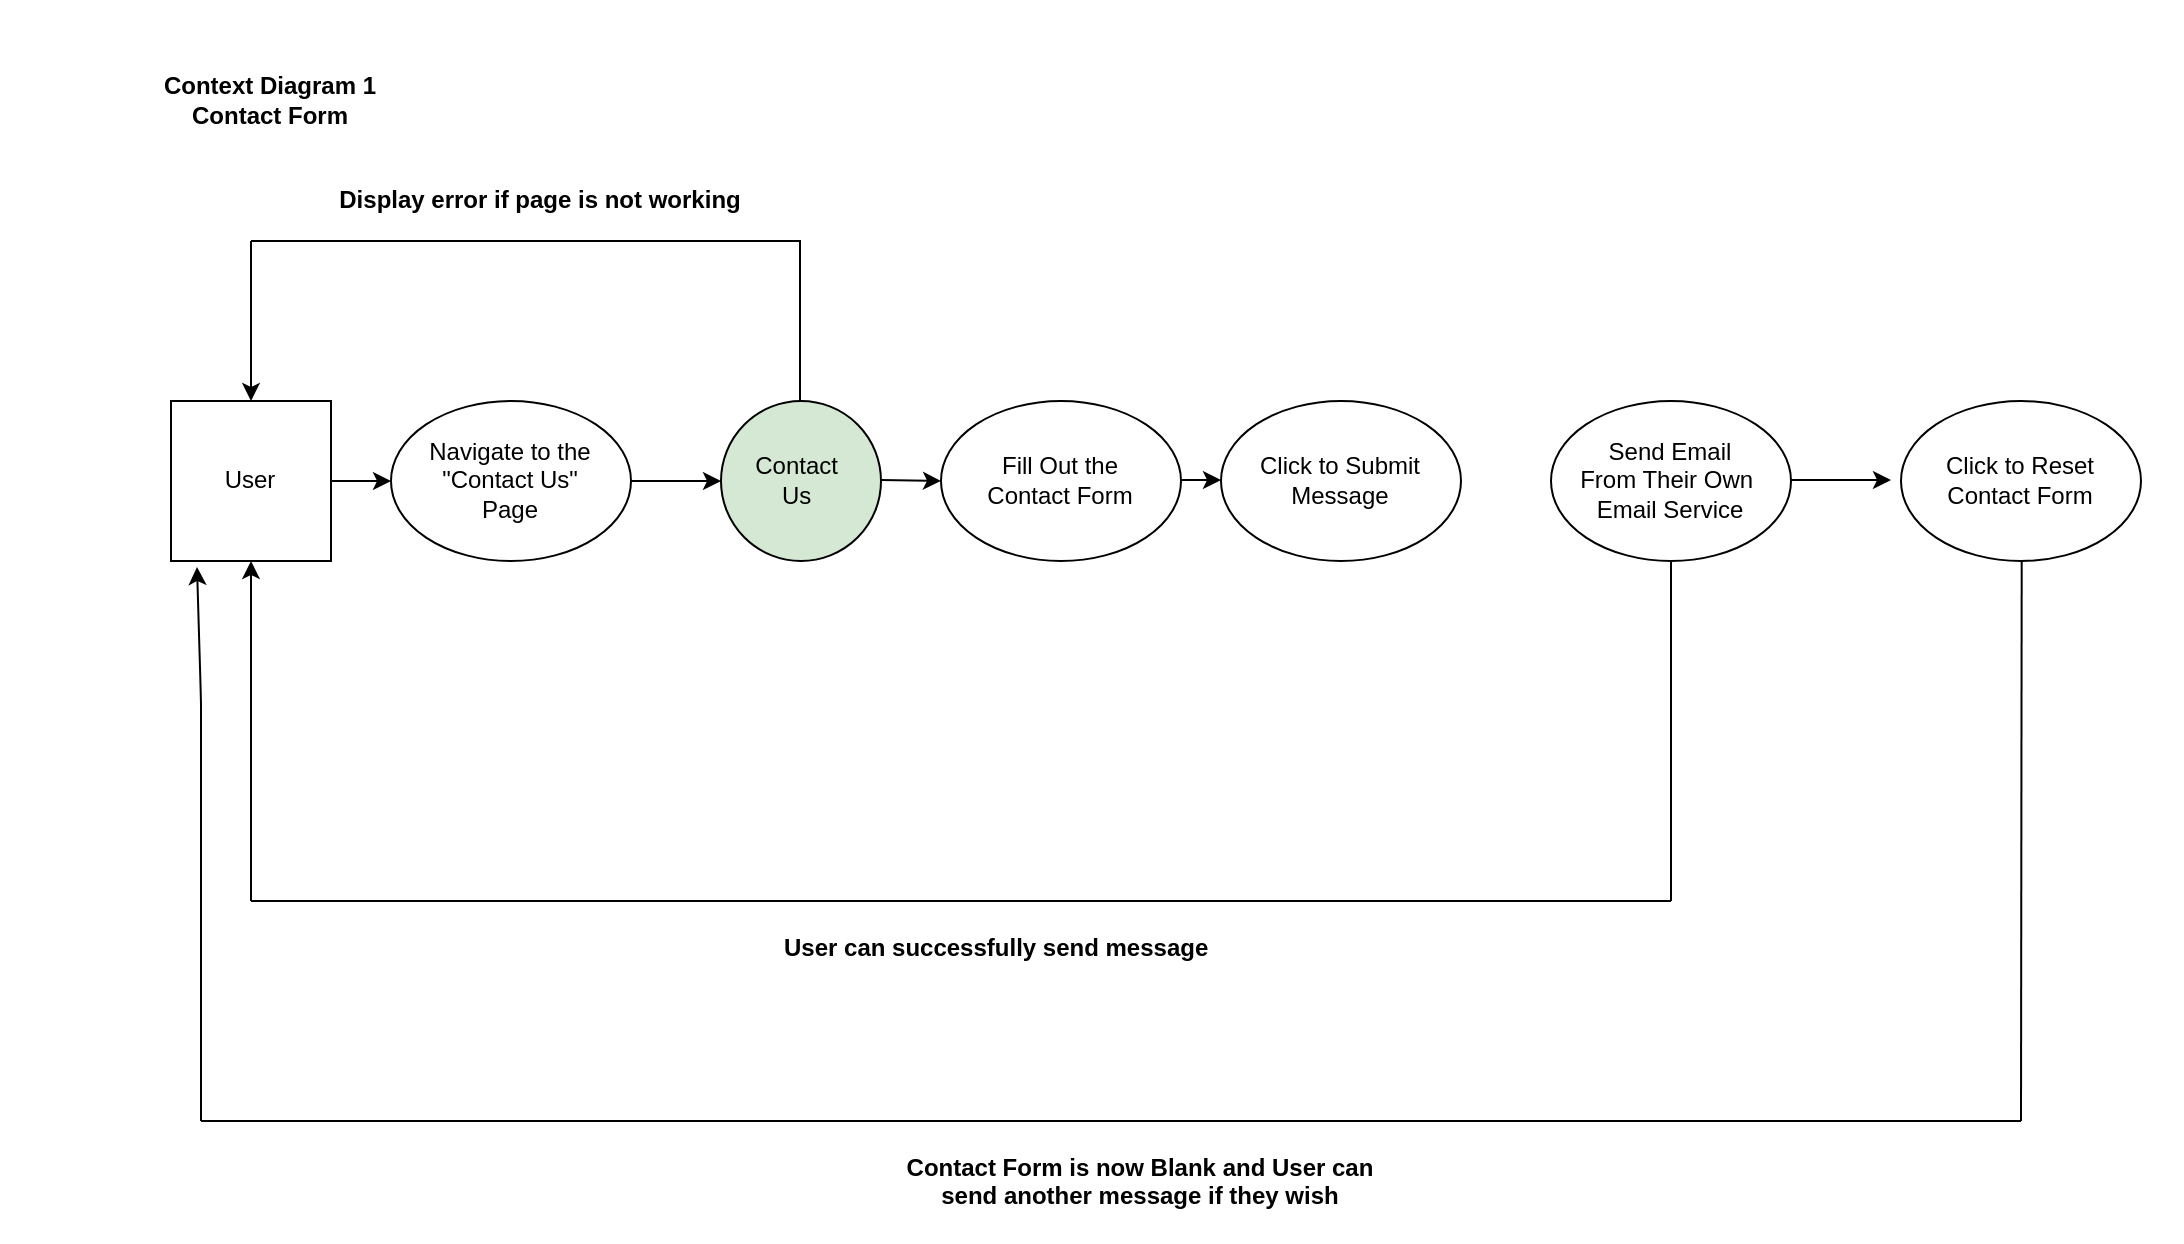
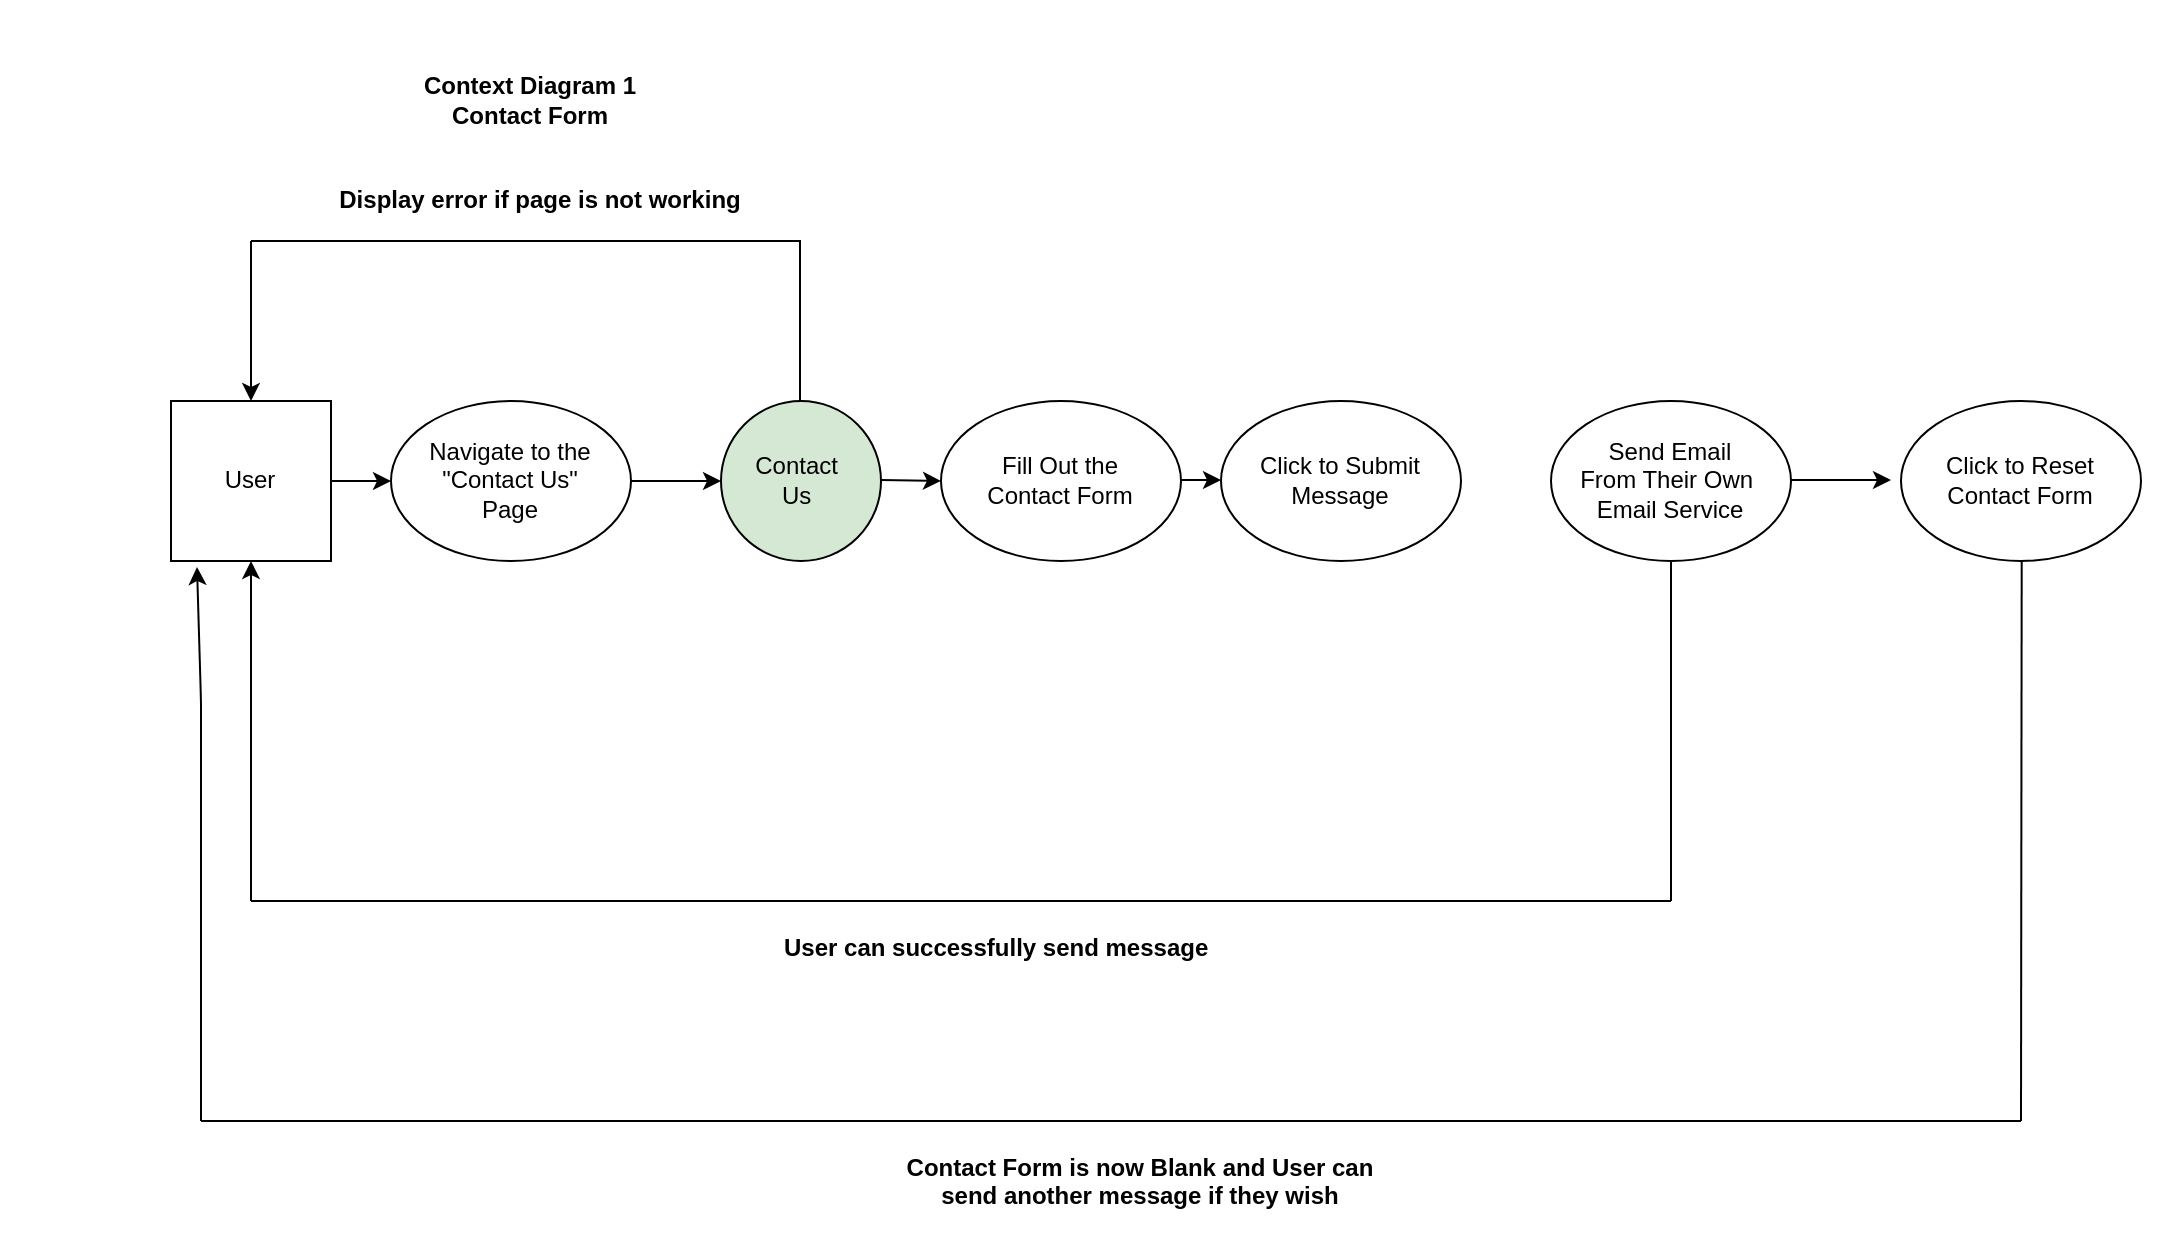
(271, 101) -> (531, 101)
